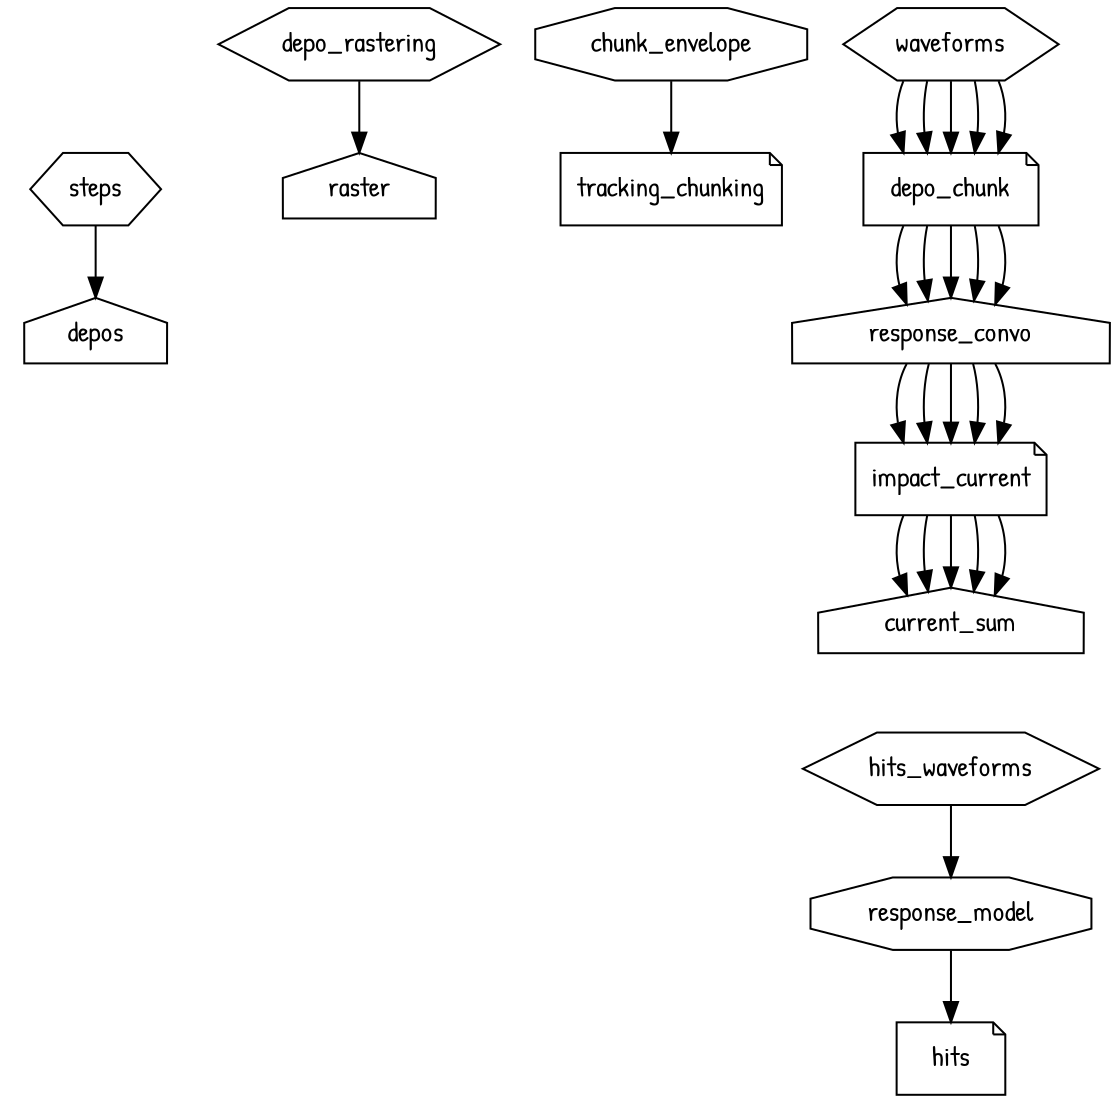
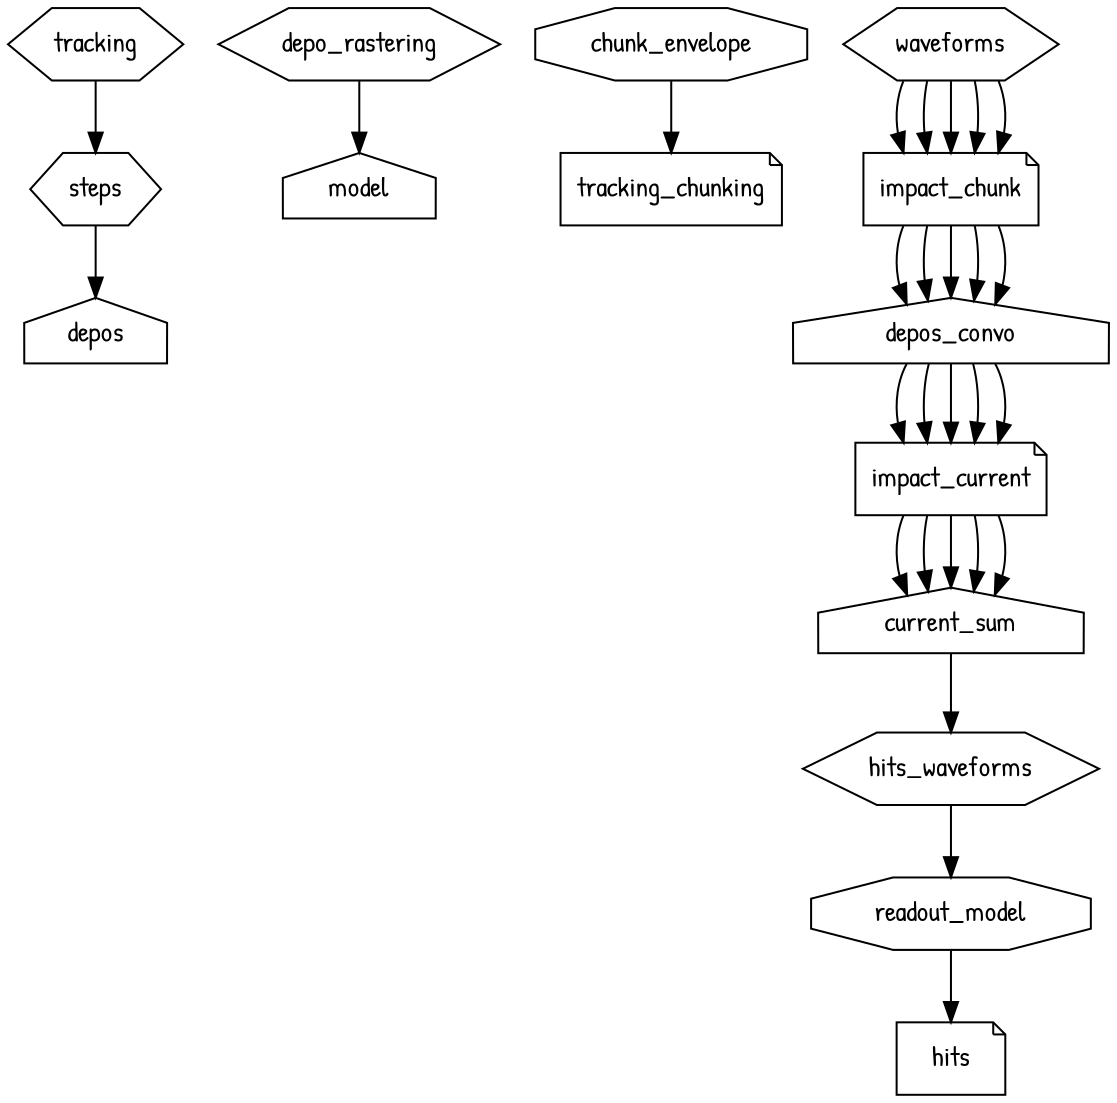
none -> (96, 44)
(359, 189) -> (359, 189)
(951, 189) -> (951, 189)
(951, 334) -> (951, 334)
none -> (951, 683)
(951, 914) -> (951, 914)
